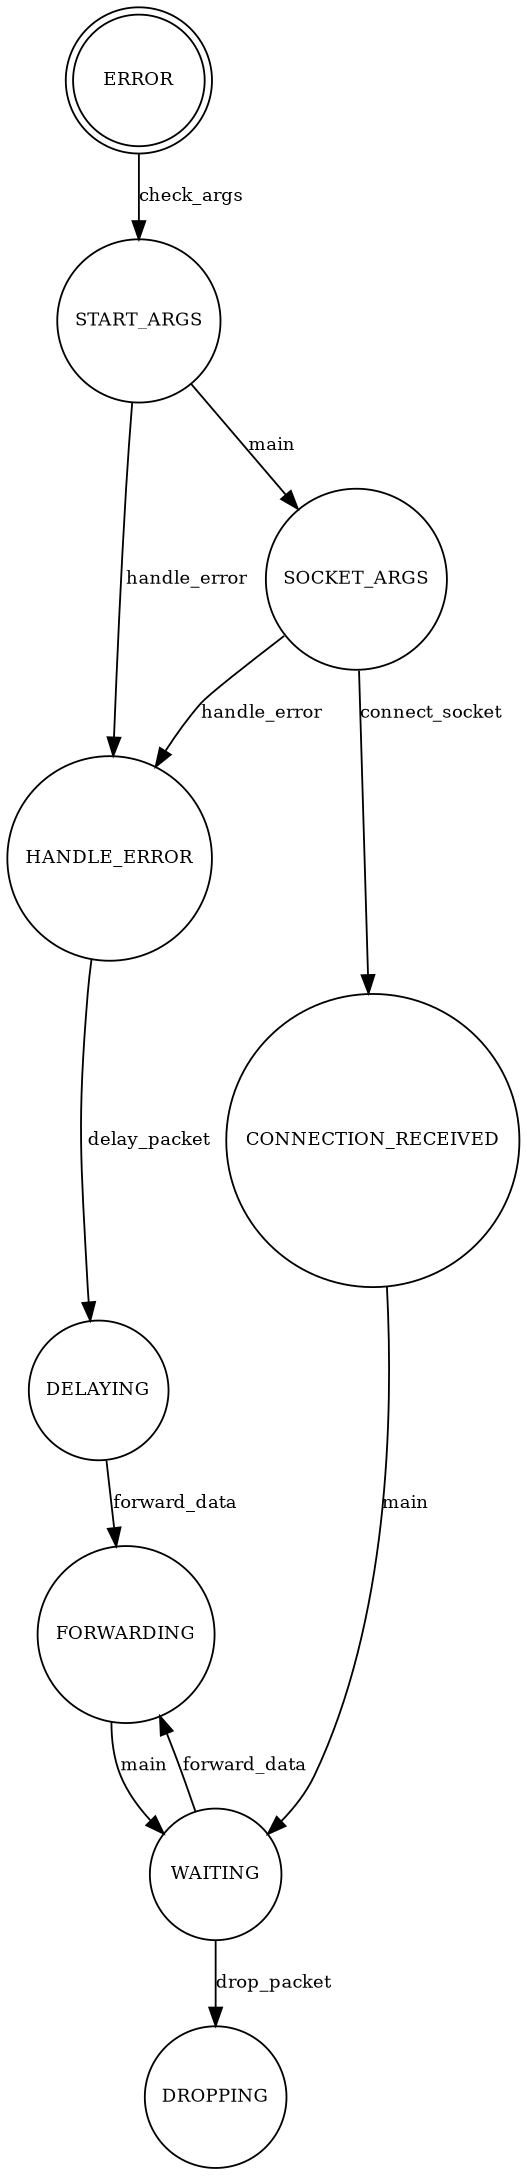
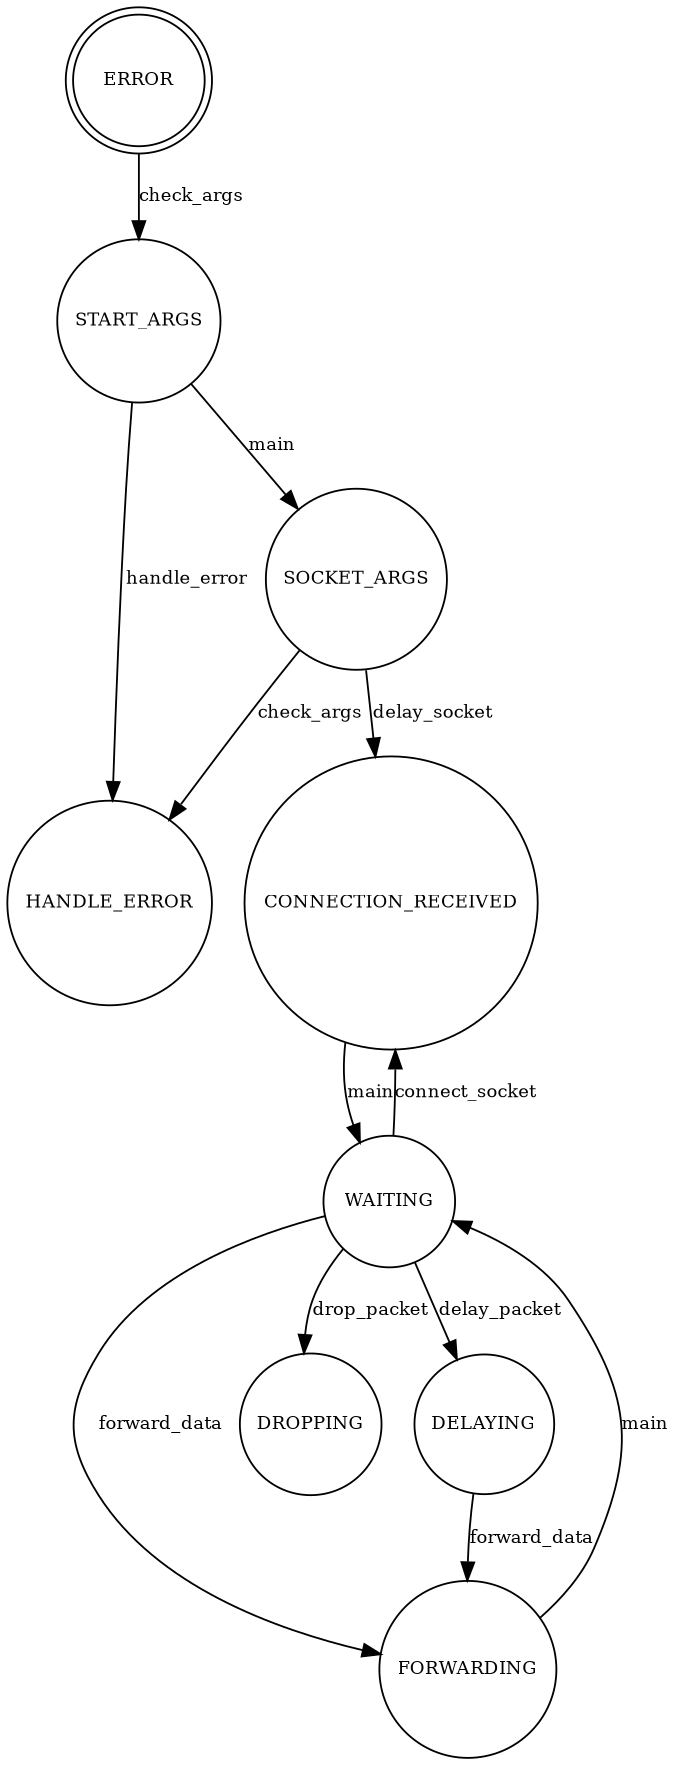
(262, 713) -> (311, 713)
(431, 713) -> (433, 713)
none -> (395, 1103)
(81, 1131) -> (432, 1303)
